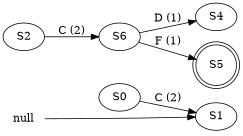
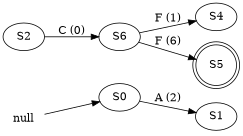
(168, 19) -> (168, 19)
(72, 31) -> (72, 31)
(168, 42) -> (168, 42)
(168, 99) -> (168, 99)
(116, 118) -> (68, 109)
